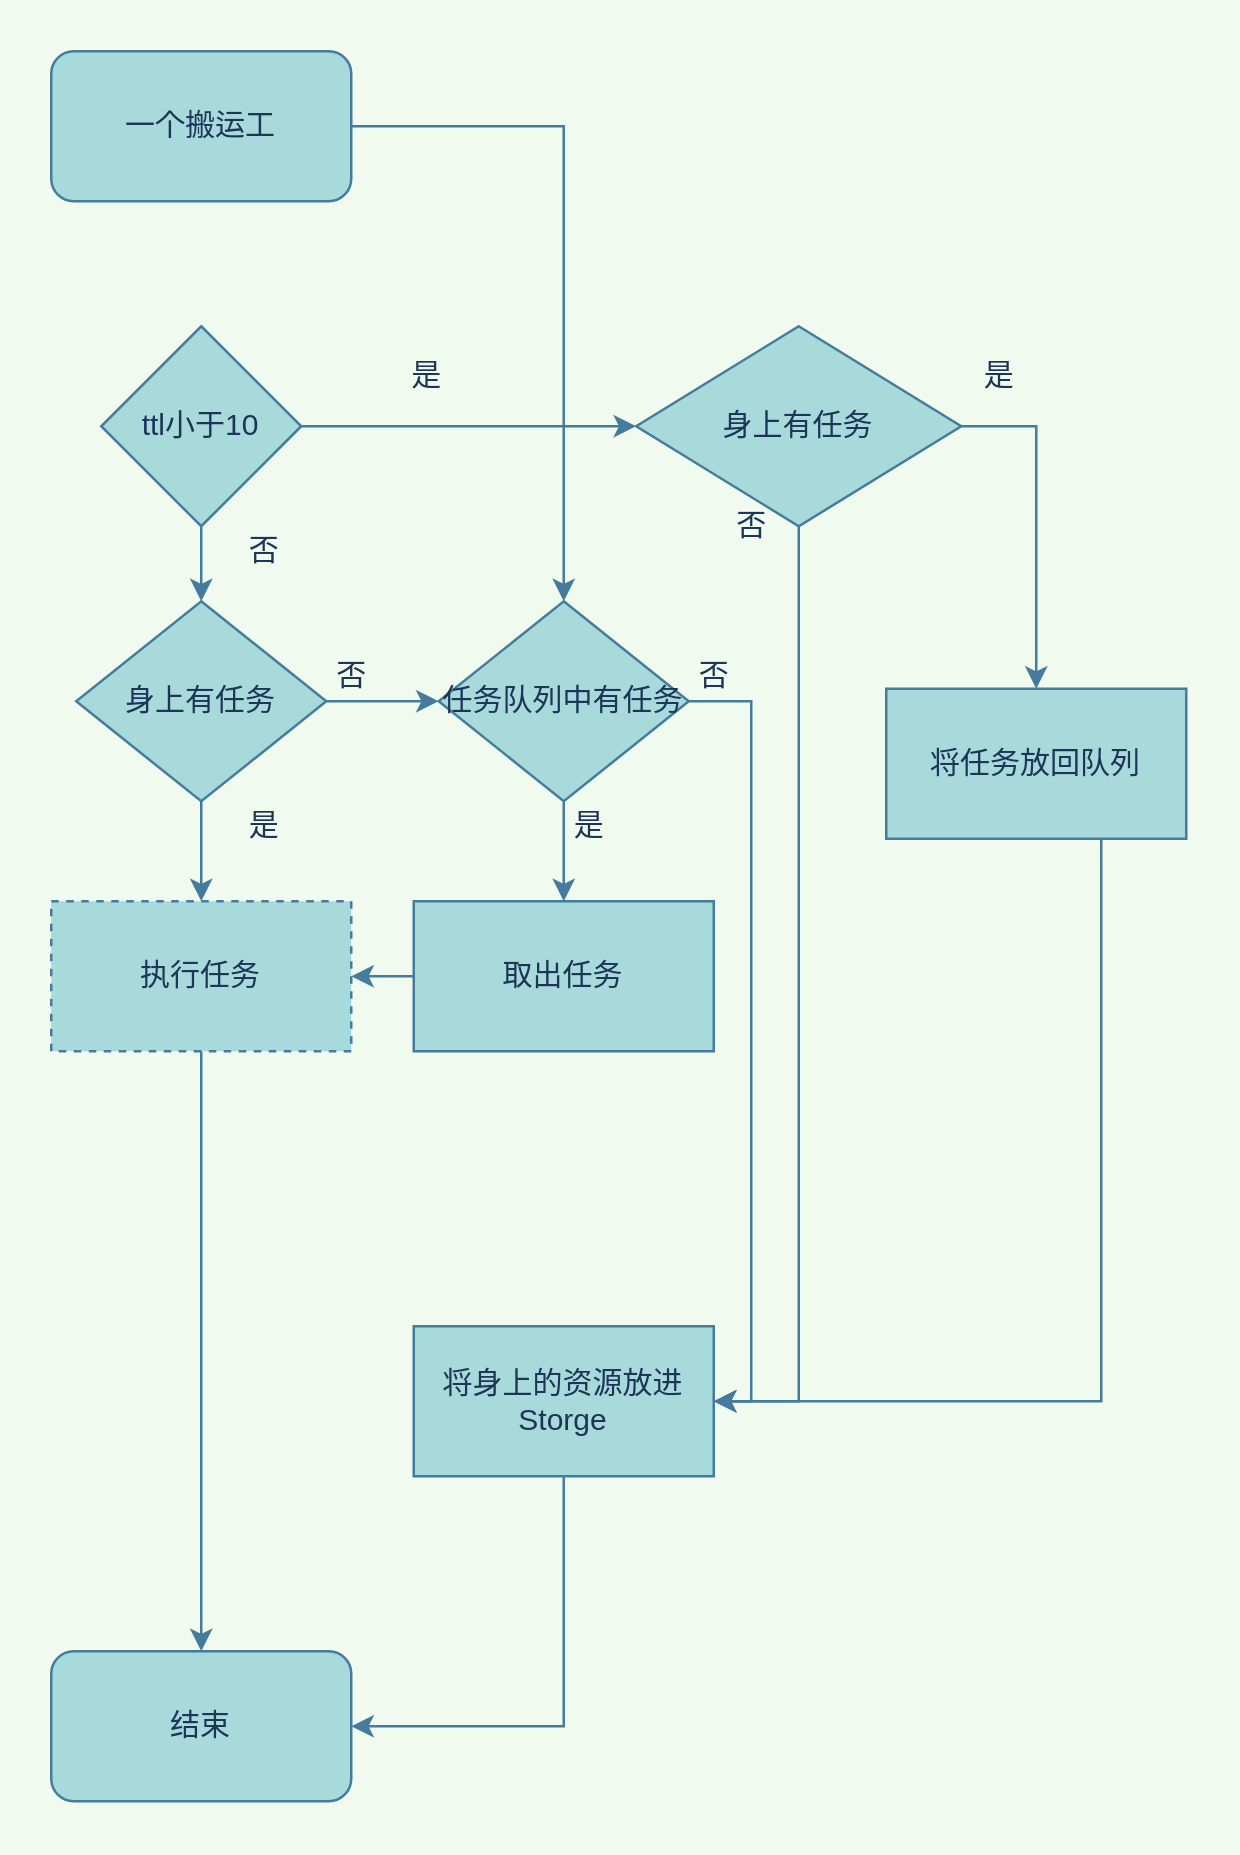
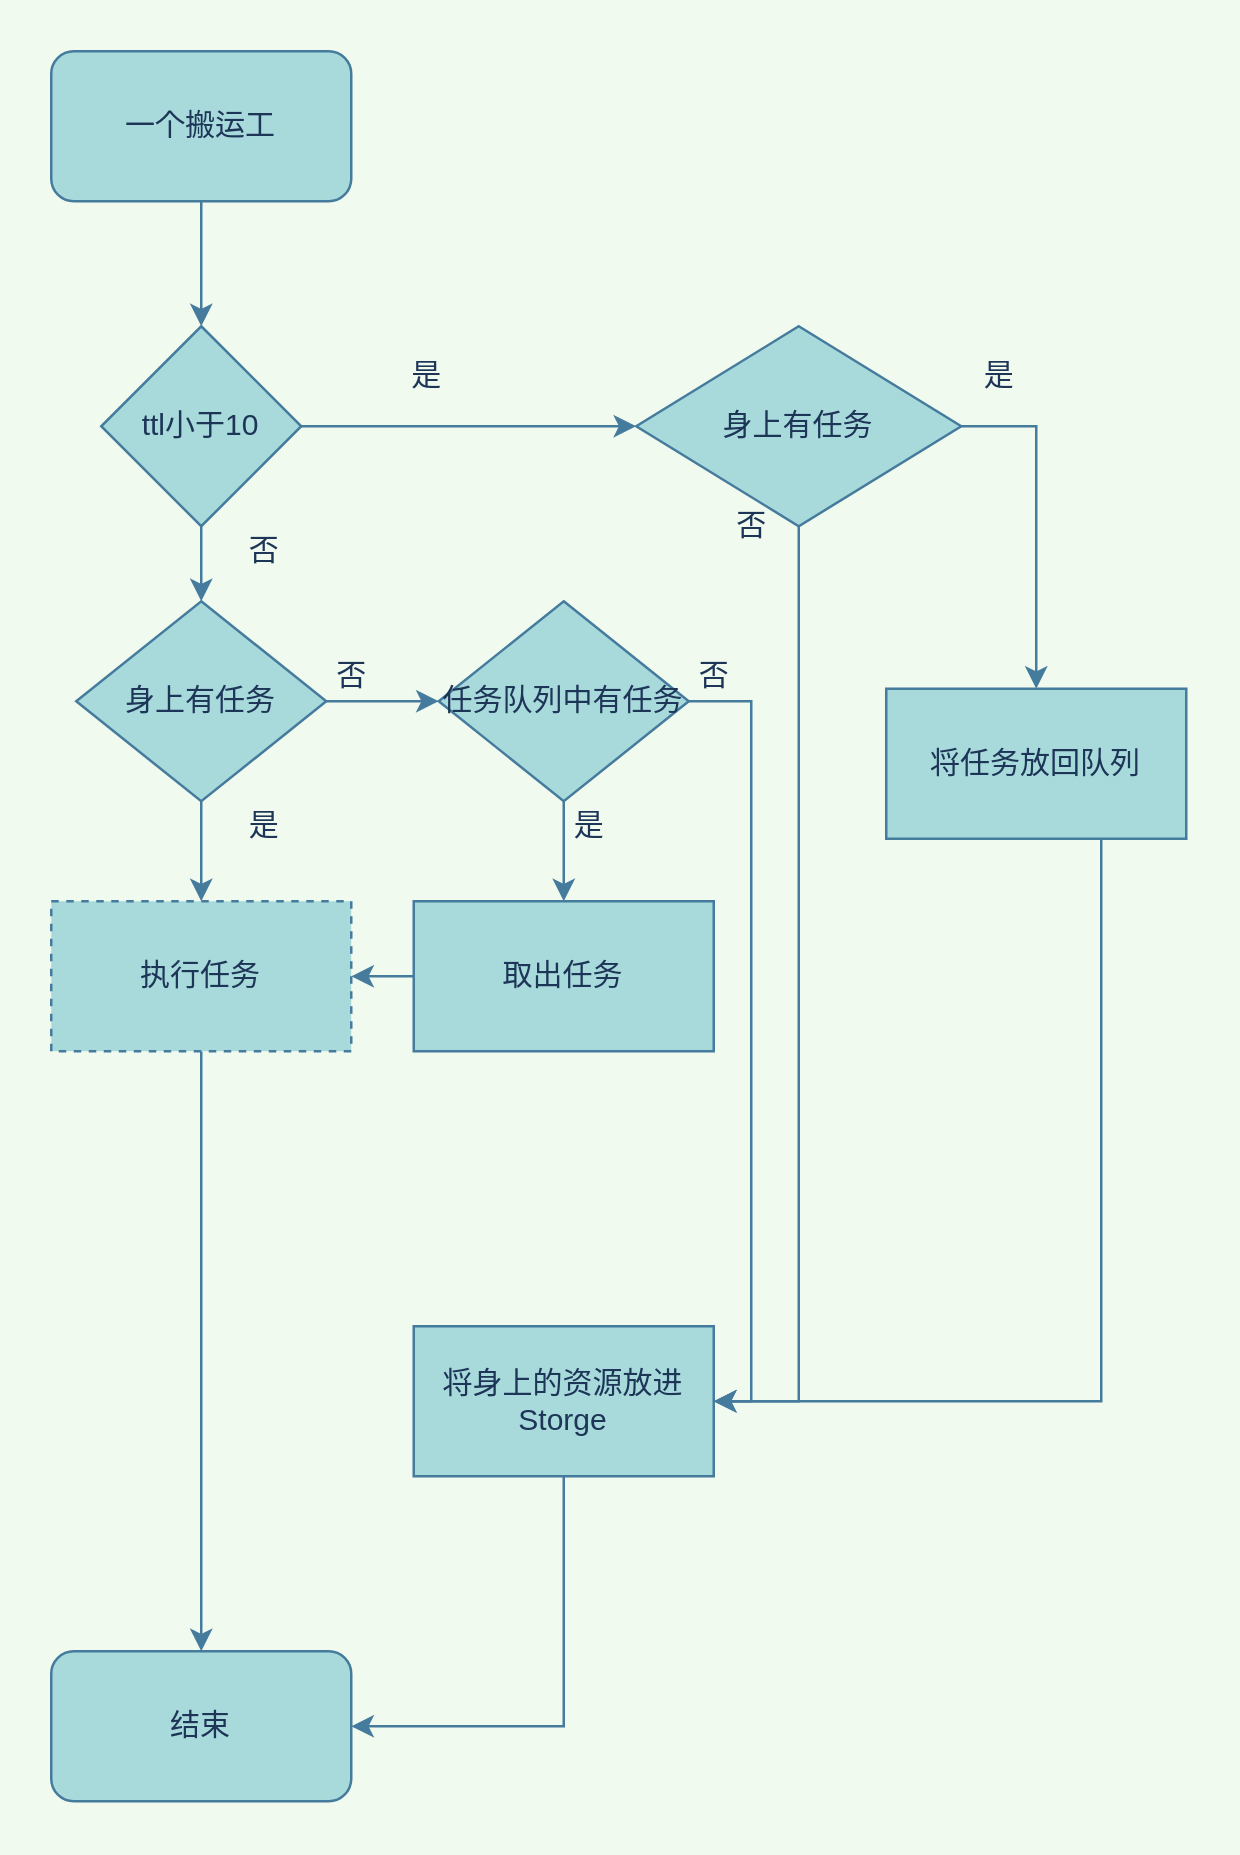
(564, 168) -> (201, 255)
